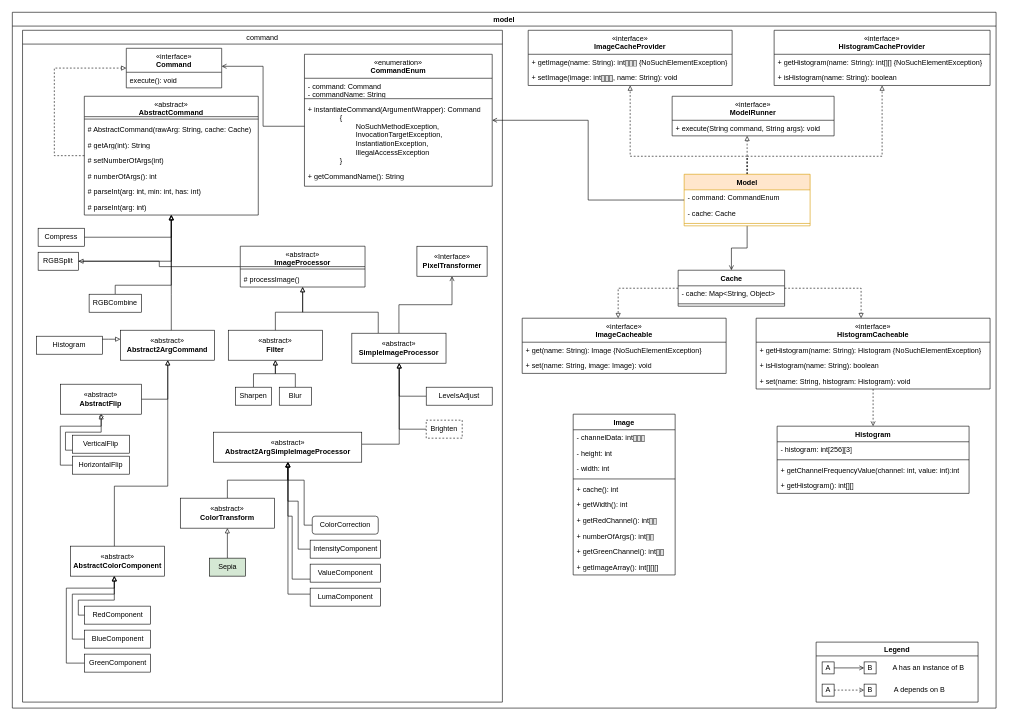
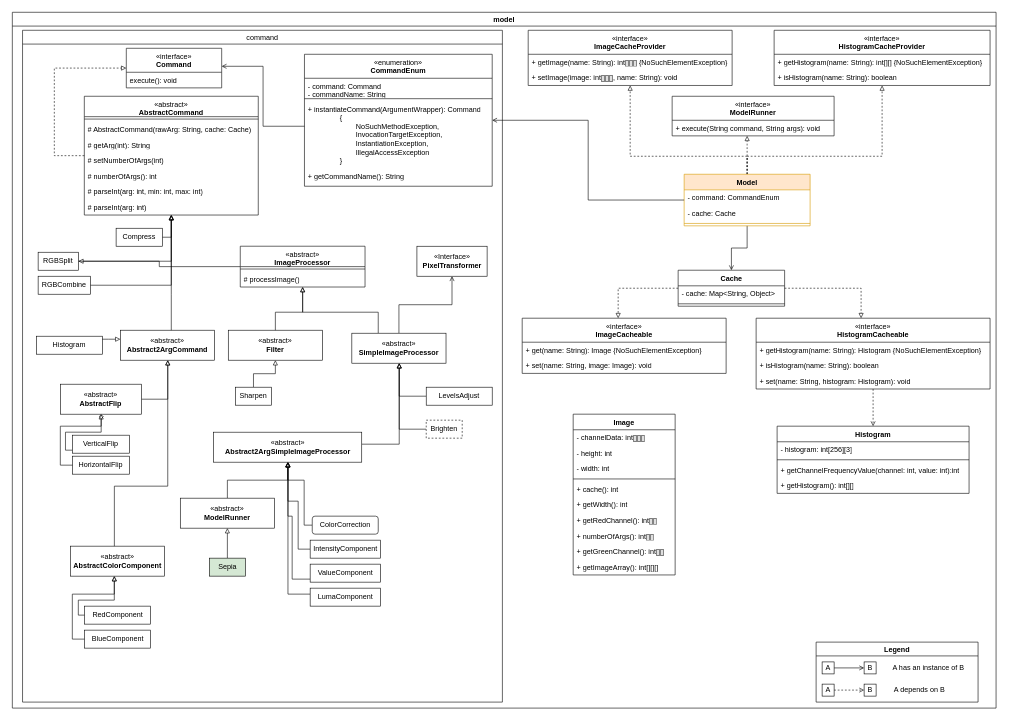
(155, 192) -> (155, 192)
(61, 237) -> (139, 237)
(115, 303) -> (64, 285)
(293, 374) -> none
(295, 396) -> none
(227, 513) -> (227, 513)
(66, 612) -> none
(118, 663) -> none
